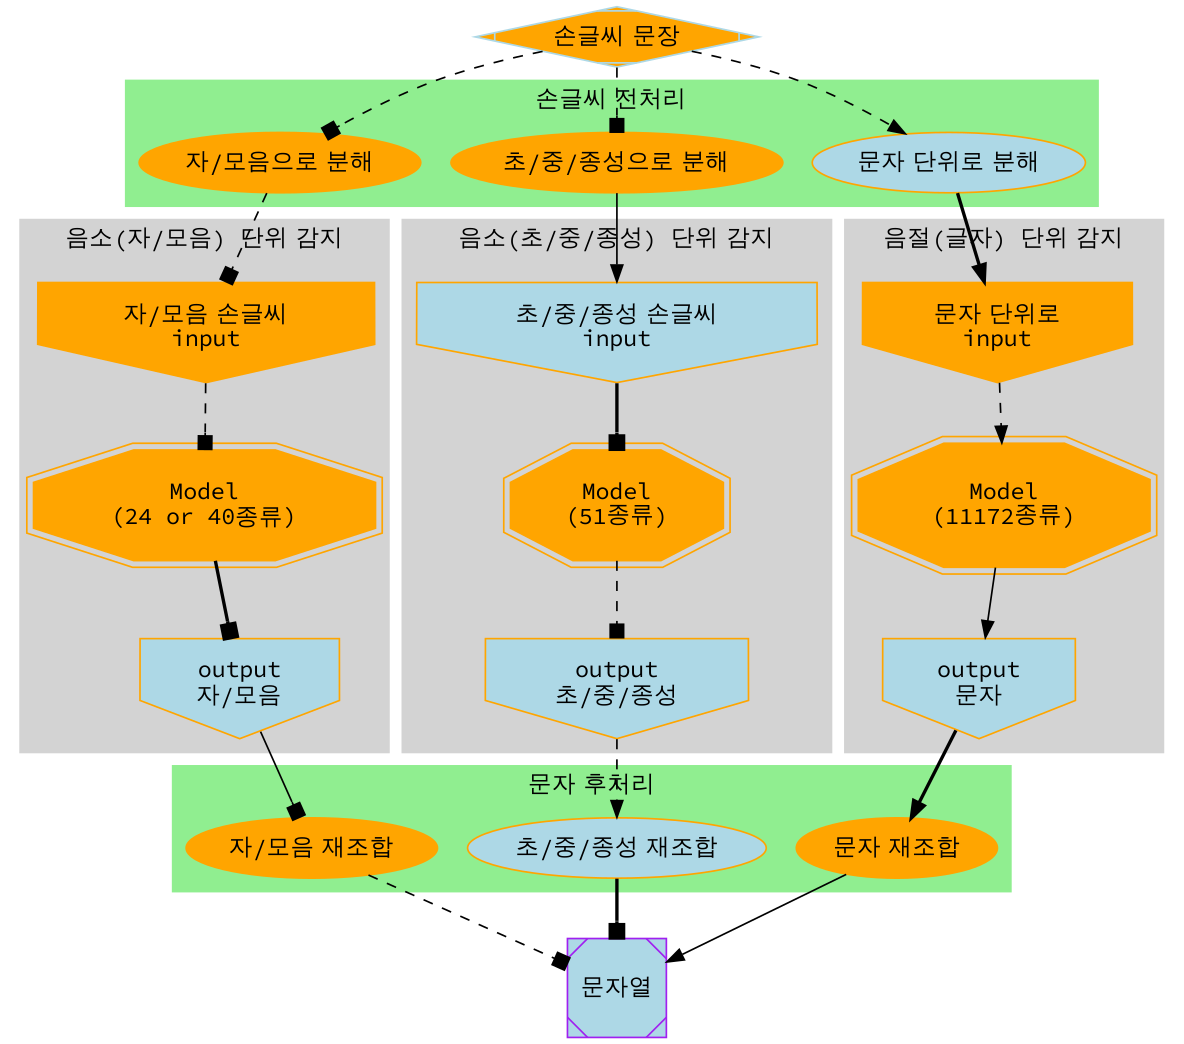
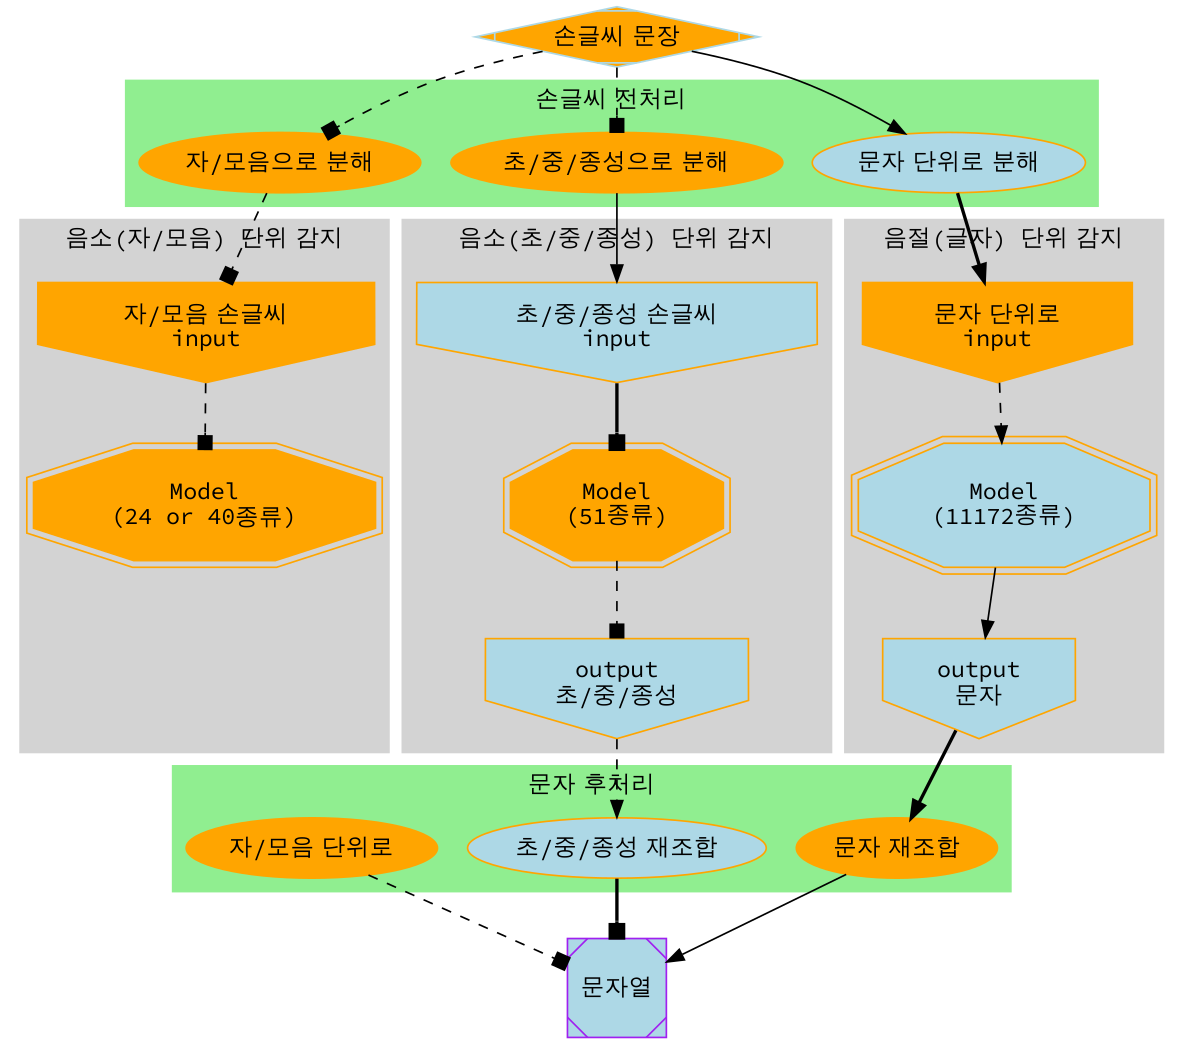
(764, 69) -> (764, 69)
(1004, 505) -> (1004, 505)
(240, 683) -> none
(312, 848) -> (312, 848)
